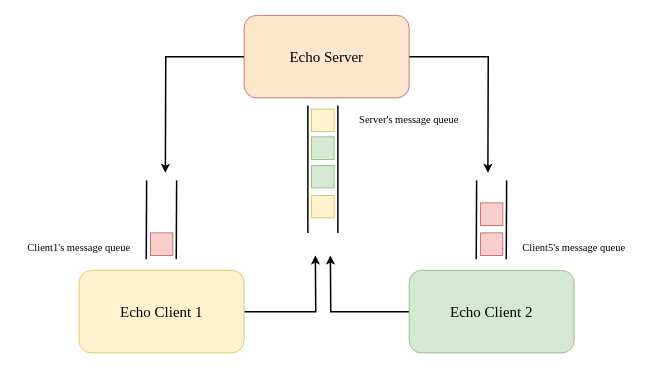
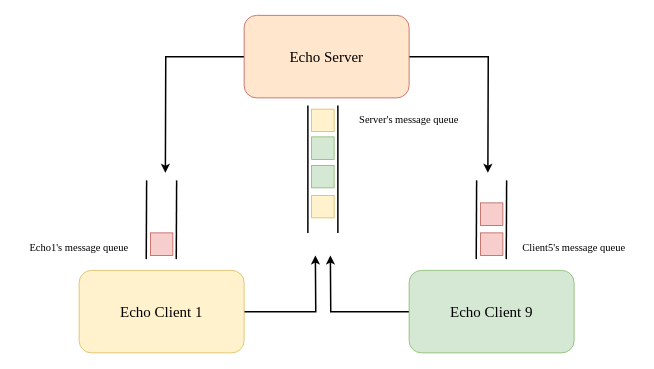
(79, 248) -> (79, 248)
(492, 312) -> (492, 312)
